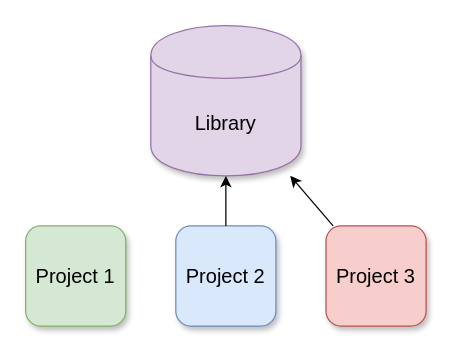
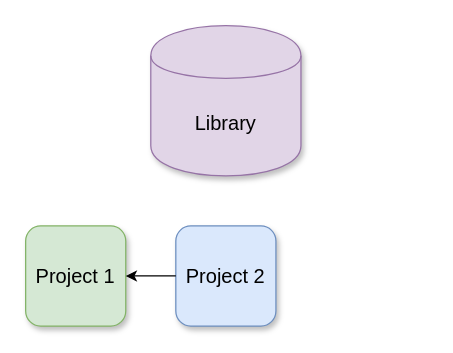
(314, 204) -> none
(226, 205) -> (155, 276)
(376, 276) -> none
